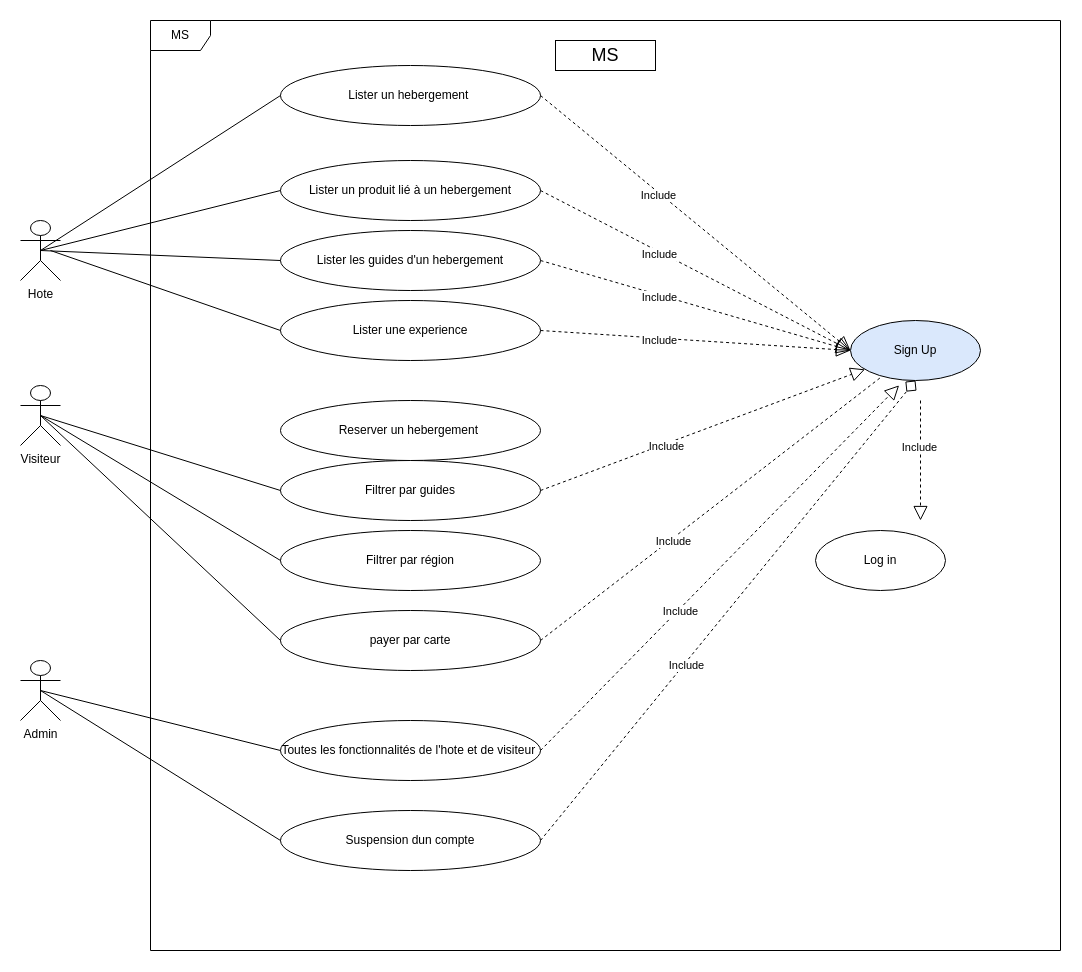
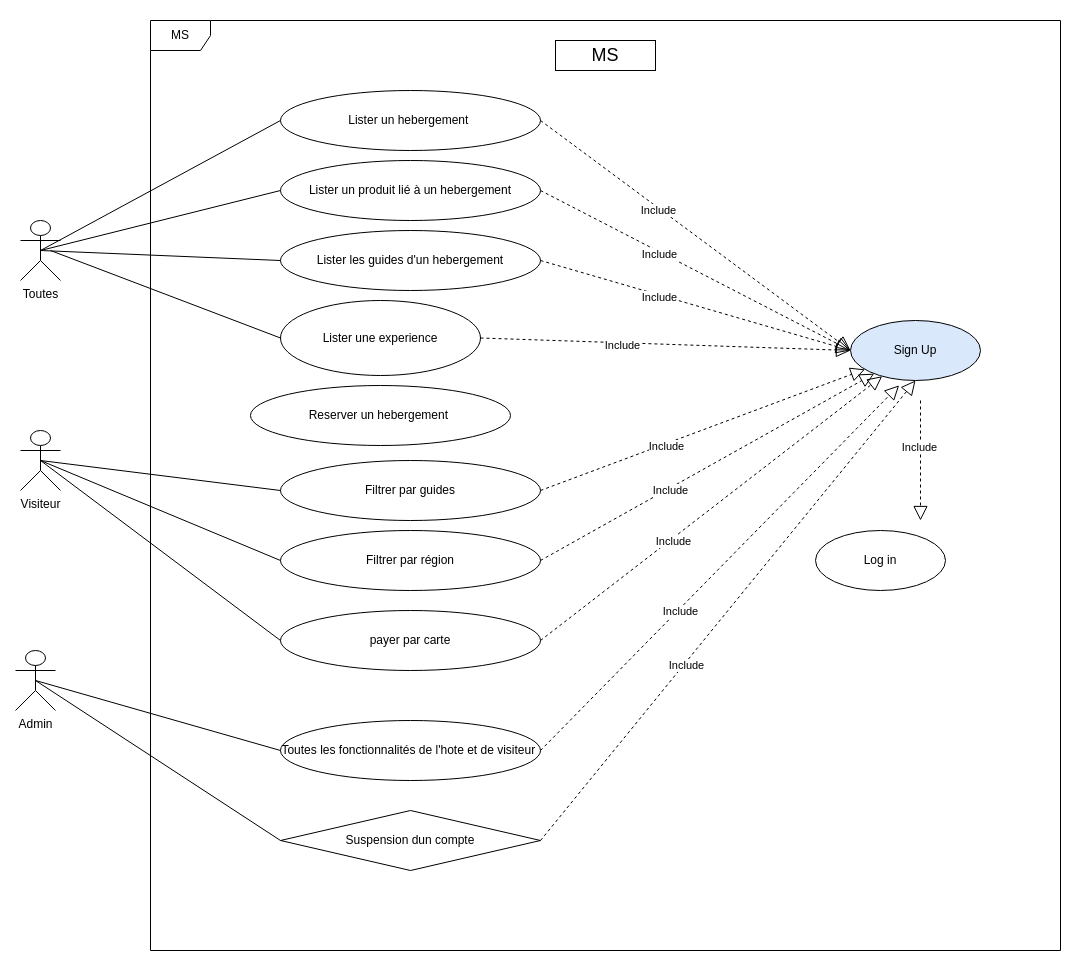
(411, 96) -> (411, 121)
(41, 295) -> (41, 295)
(411, 331) -> (381, 338)
(875, 382) -> (869, 386)
(906, 393) -> (905, 393)
(41, 416) -> (41, 461)
(411, 431) -> (381, 416)
none -> (701, 471)
(41, 691) -> (36, 681)
(411, 841) -> (411, 841)
